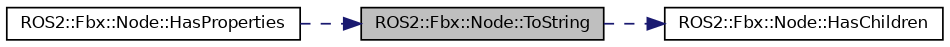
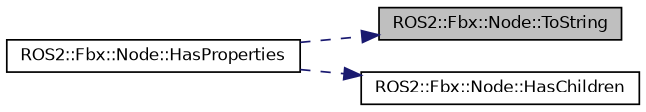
(626, 24) -> (322, 72)
